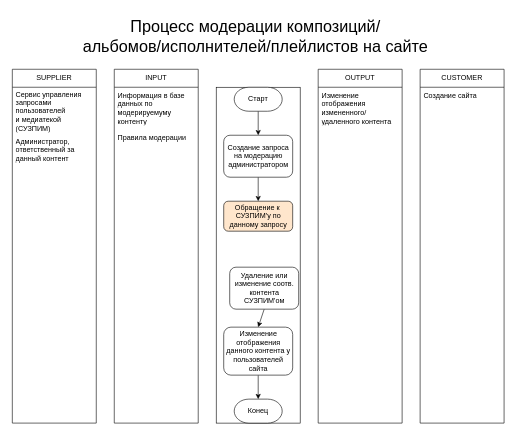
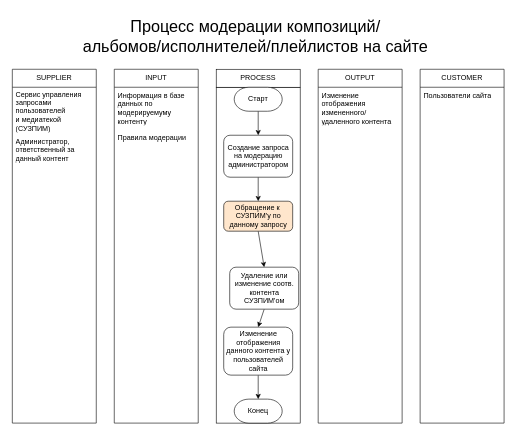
none -> (258, 78)
(451, 96) -> (459, 96)
none -> (261, 247)
